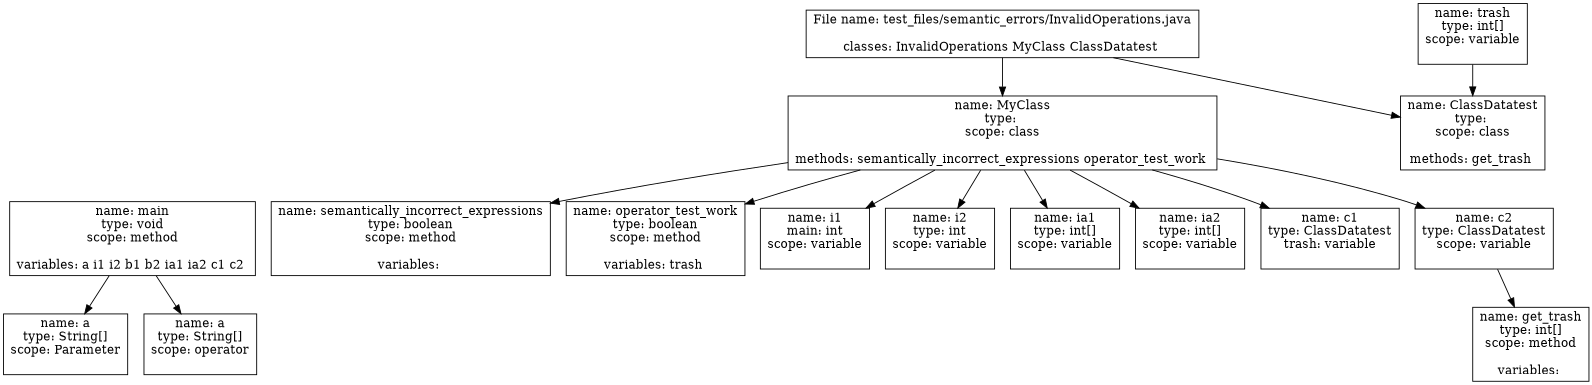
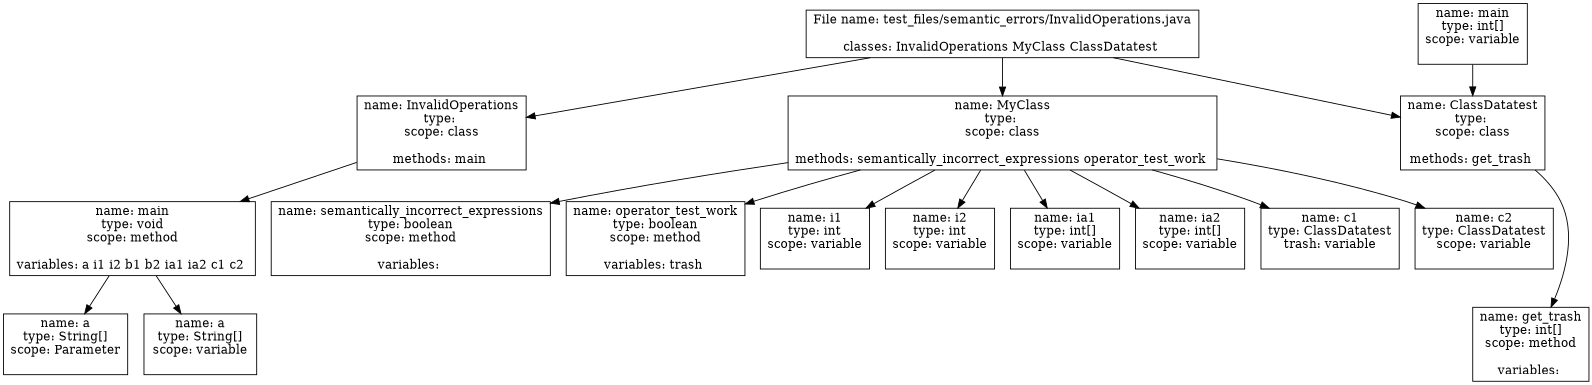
(1473, 34) -> (1473, 34)
none -> (442, 133)
(815, 239) -> (815, 239)
(1504, 284) -> (1568, 230)
(200, 344) -> (200, 344)
